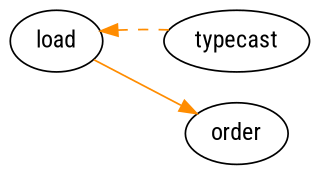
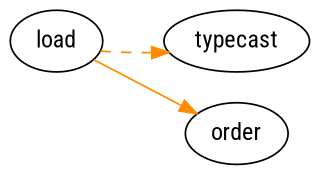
(143, 30) -> (126, 52)
